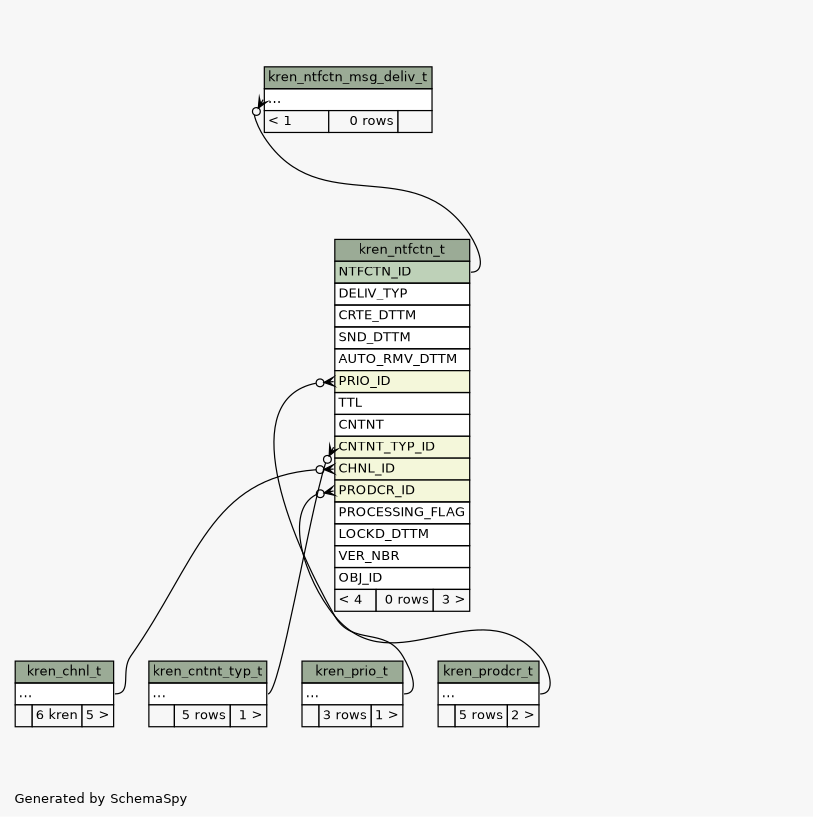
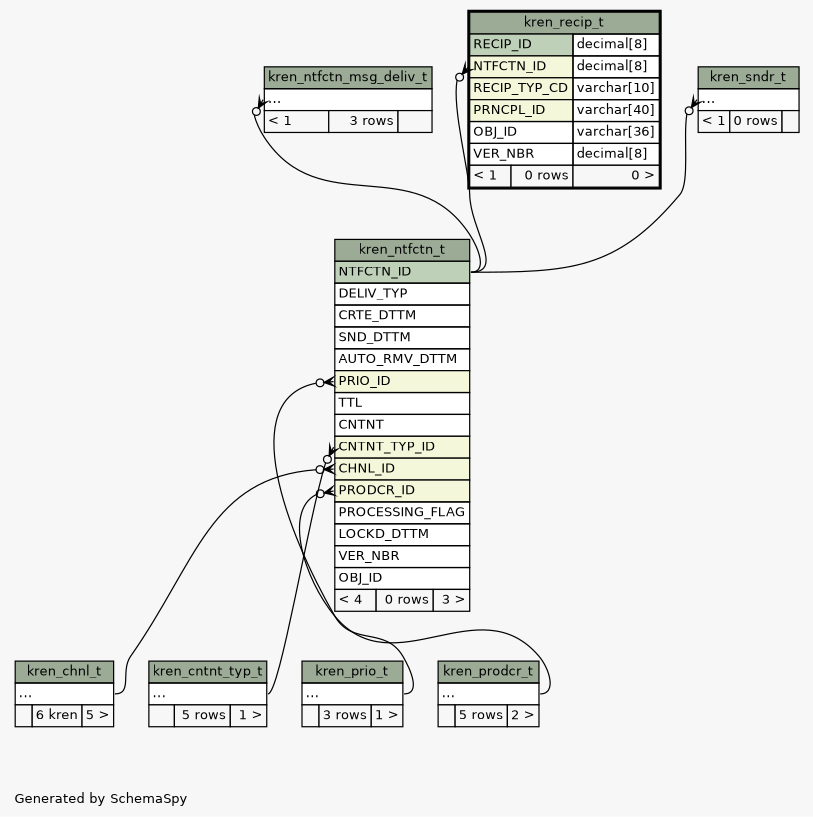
none -> (564, 100)
none -> (748, 100)
(372, 121) -> (372, 121)
